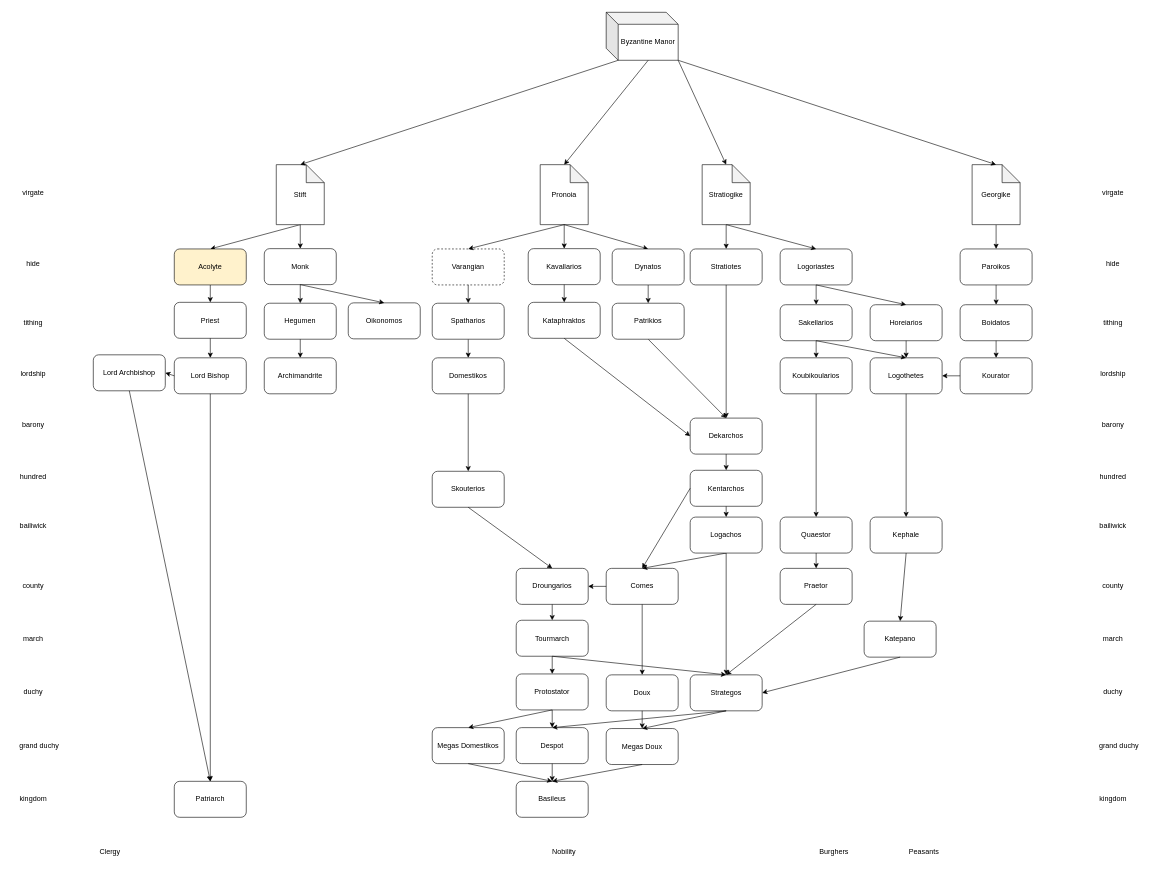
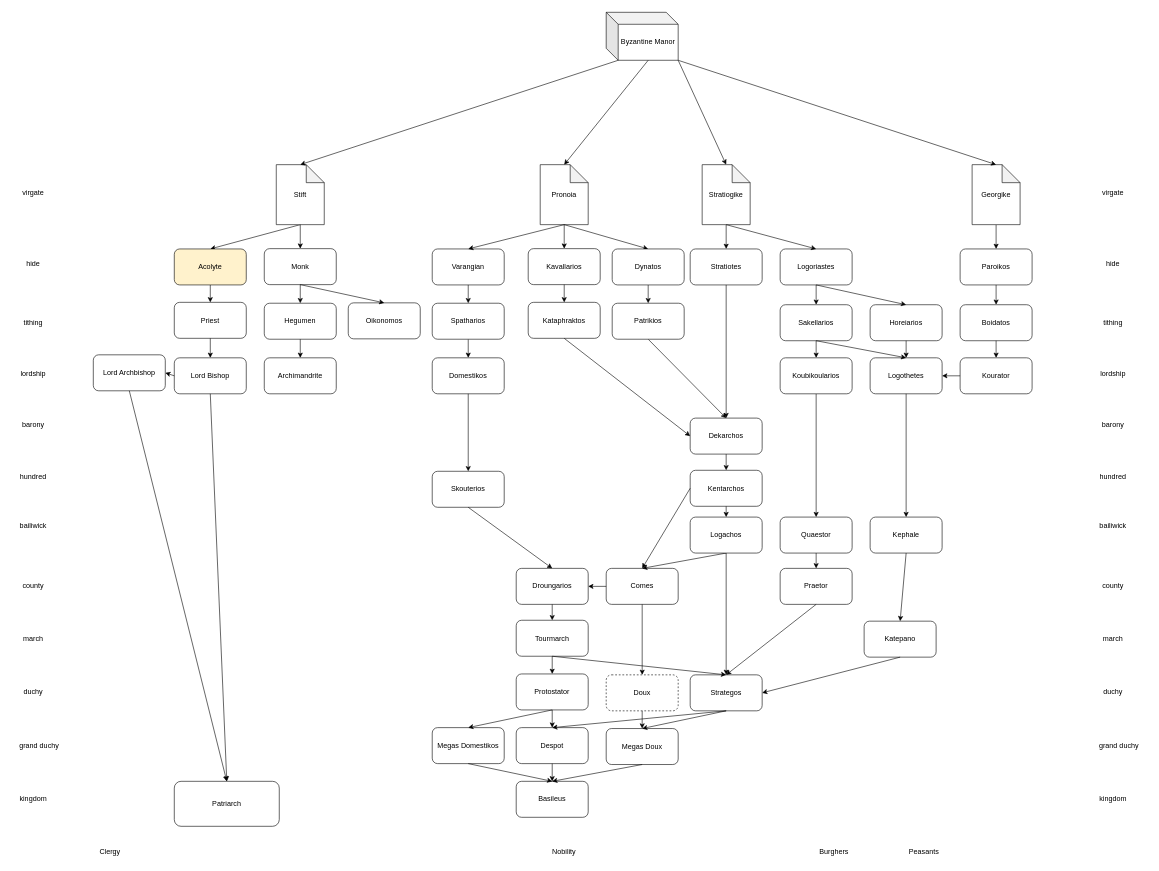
(468, 267) -> (468, 267)
(642, 693) -> (642, 693)
(210, 800) -> (227, 804)
